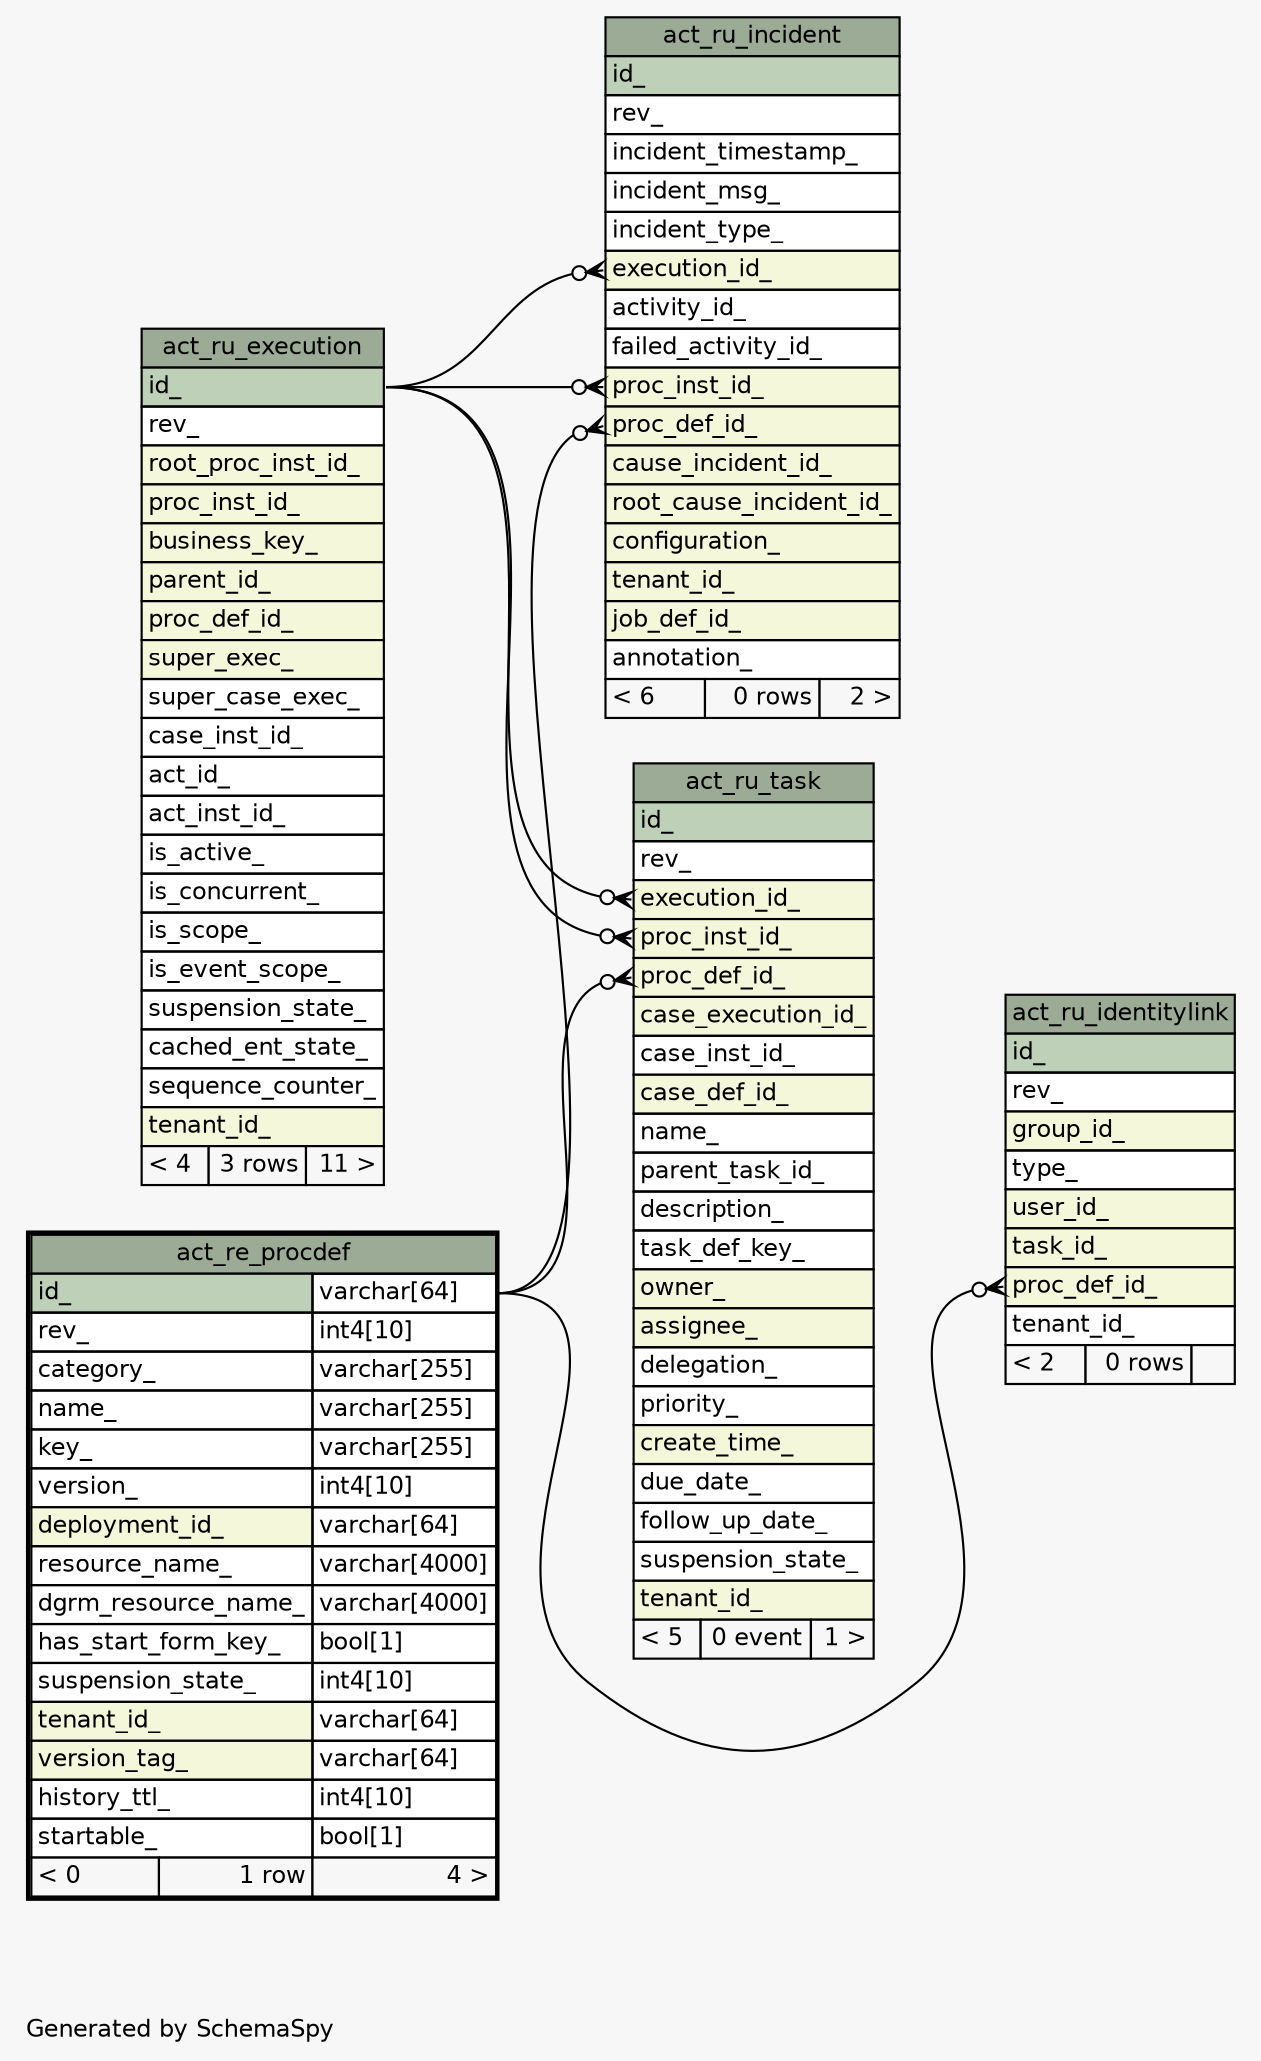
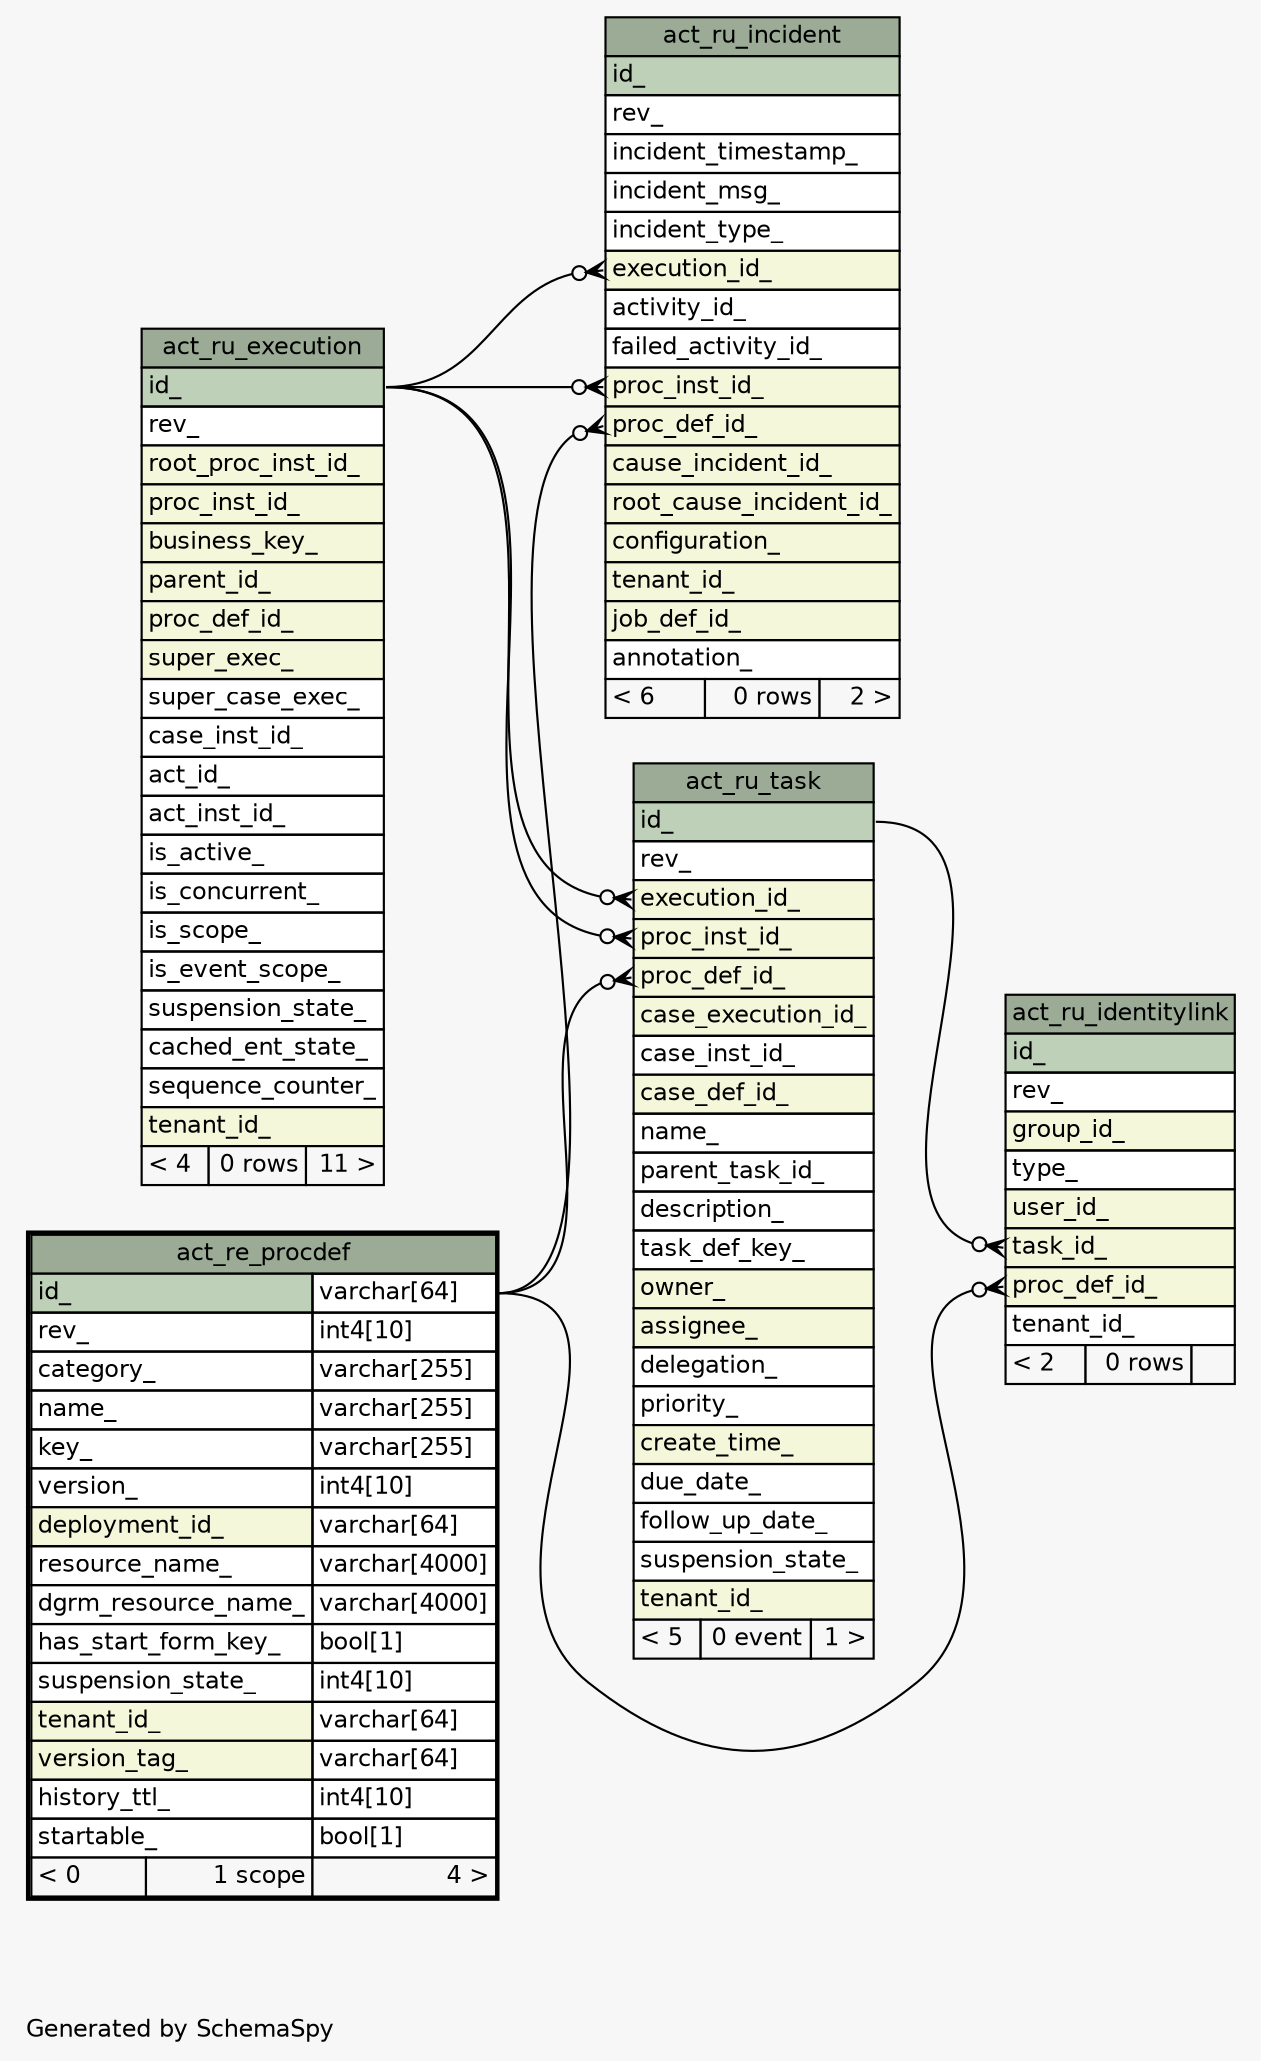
none -> (942, 1019)
(259, 1165) -> (259, 1165)
(272, 1876) -> (259, 1876)
